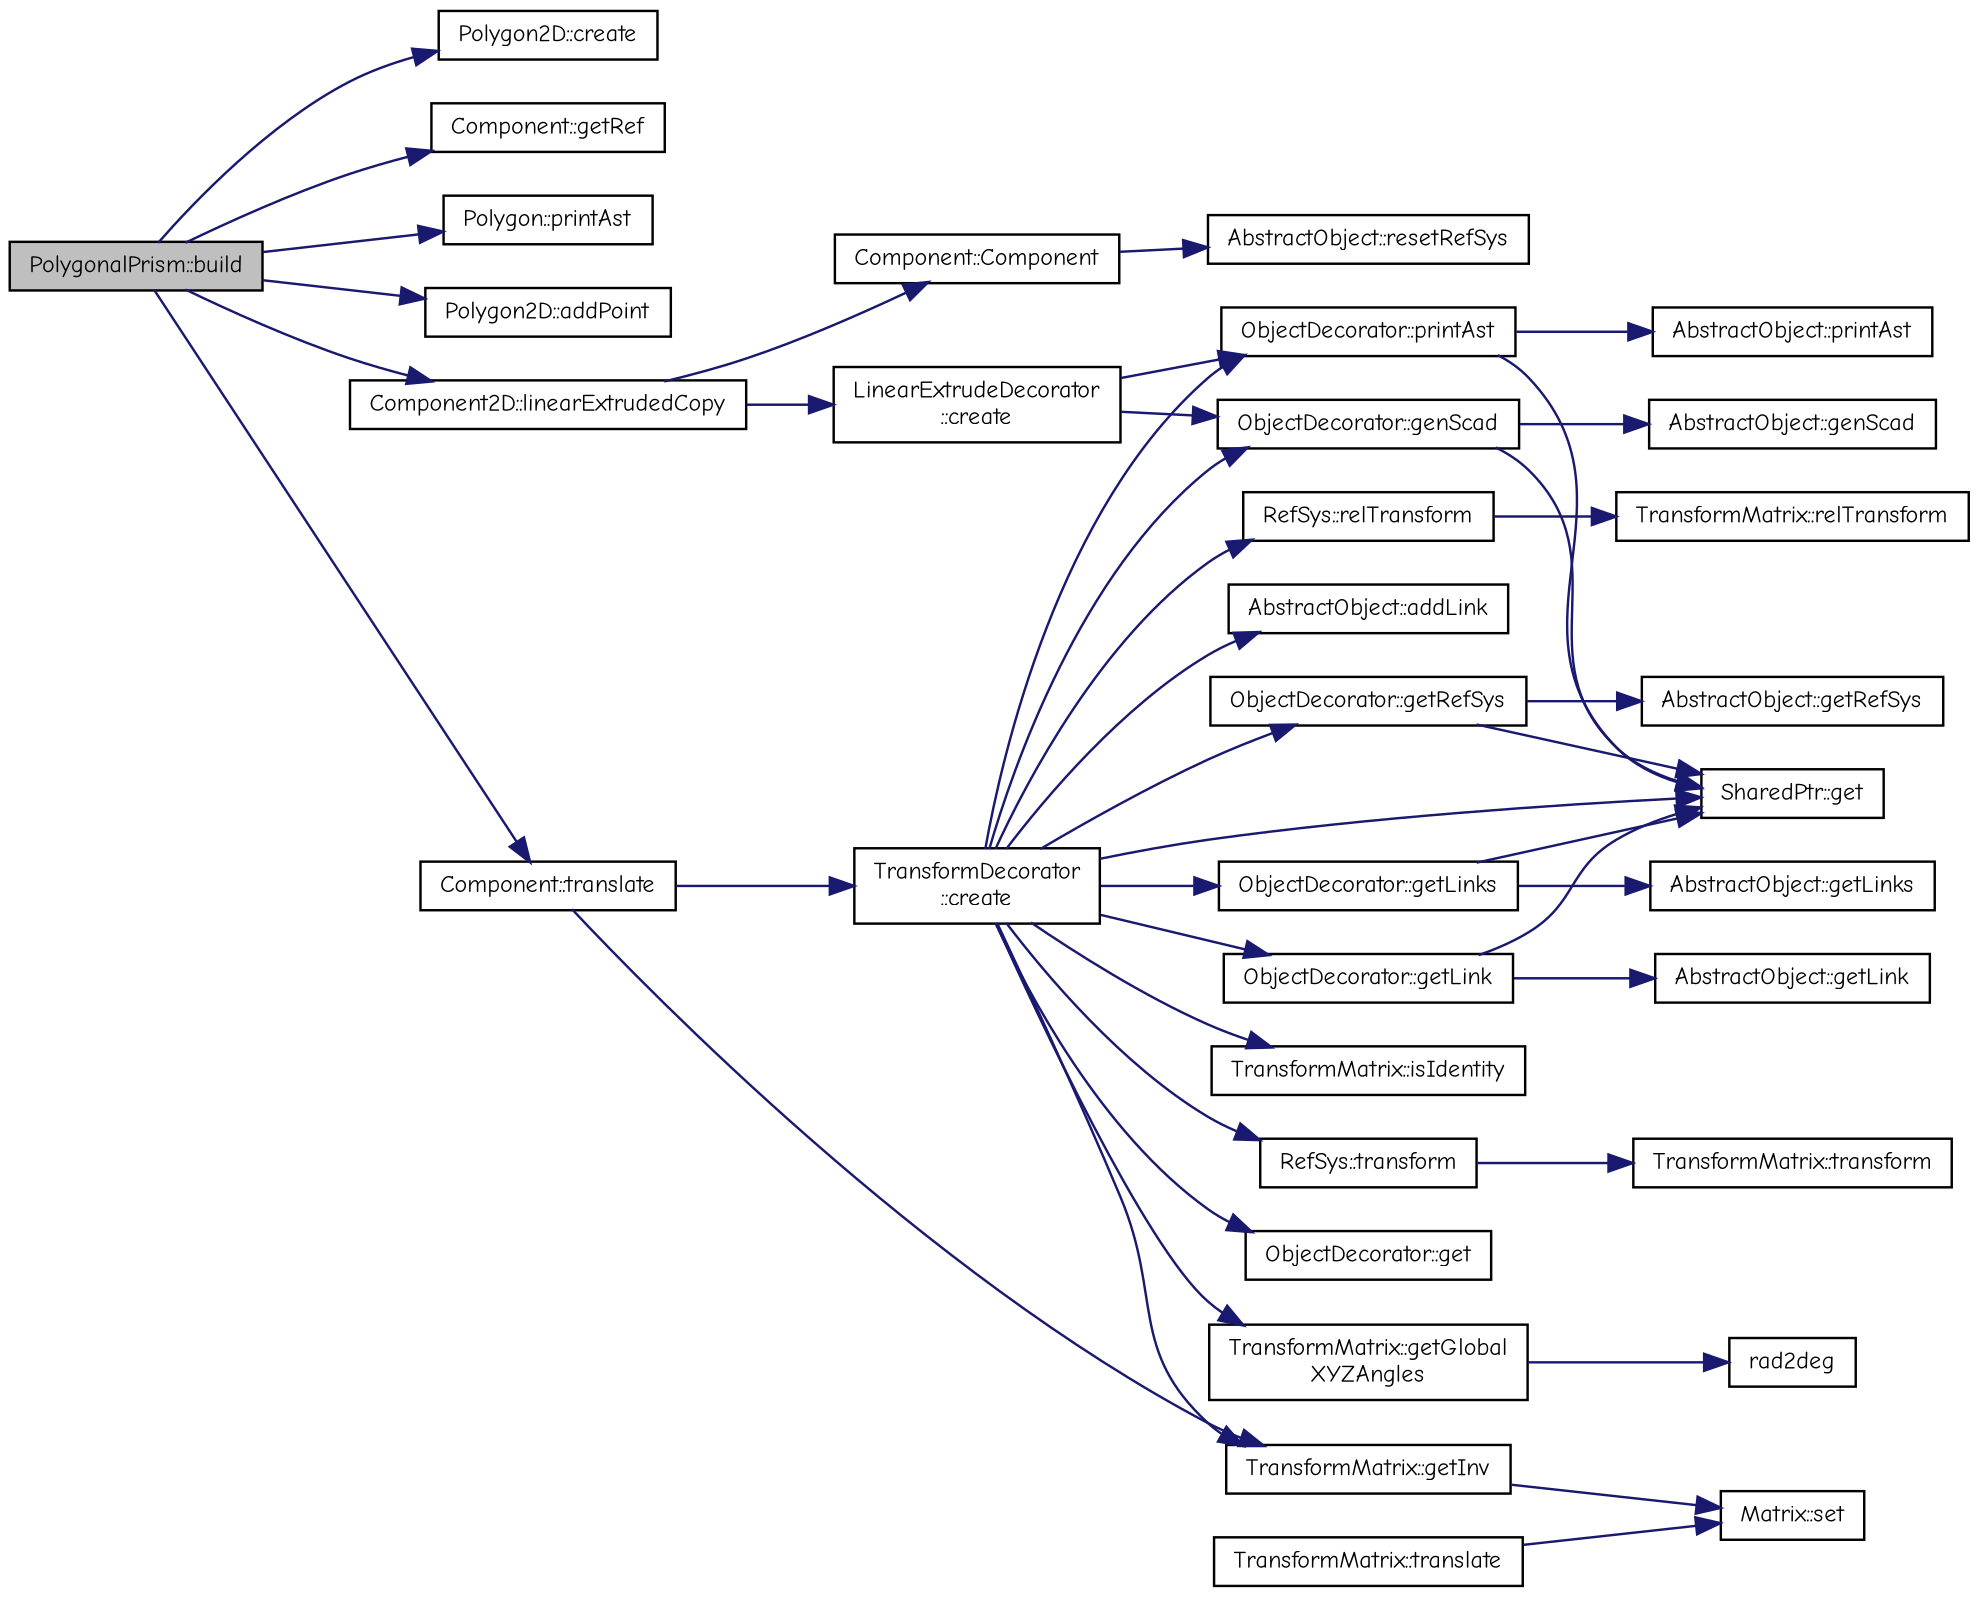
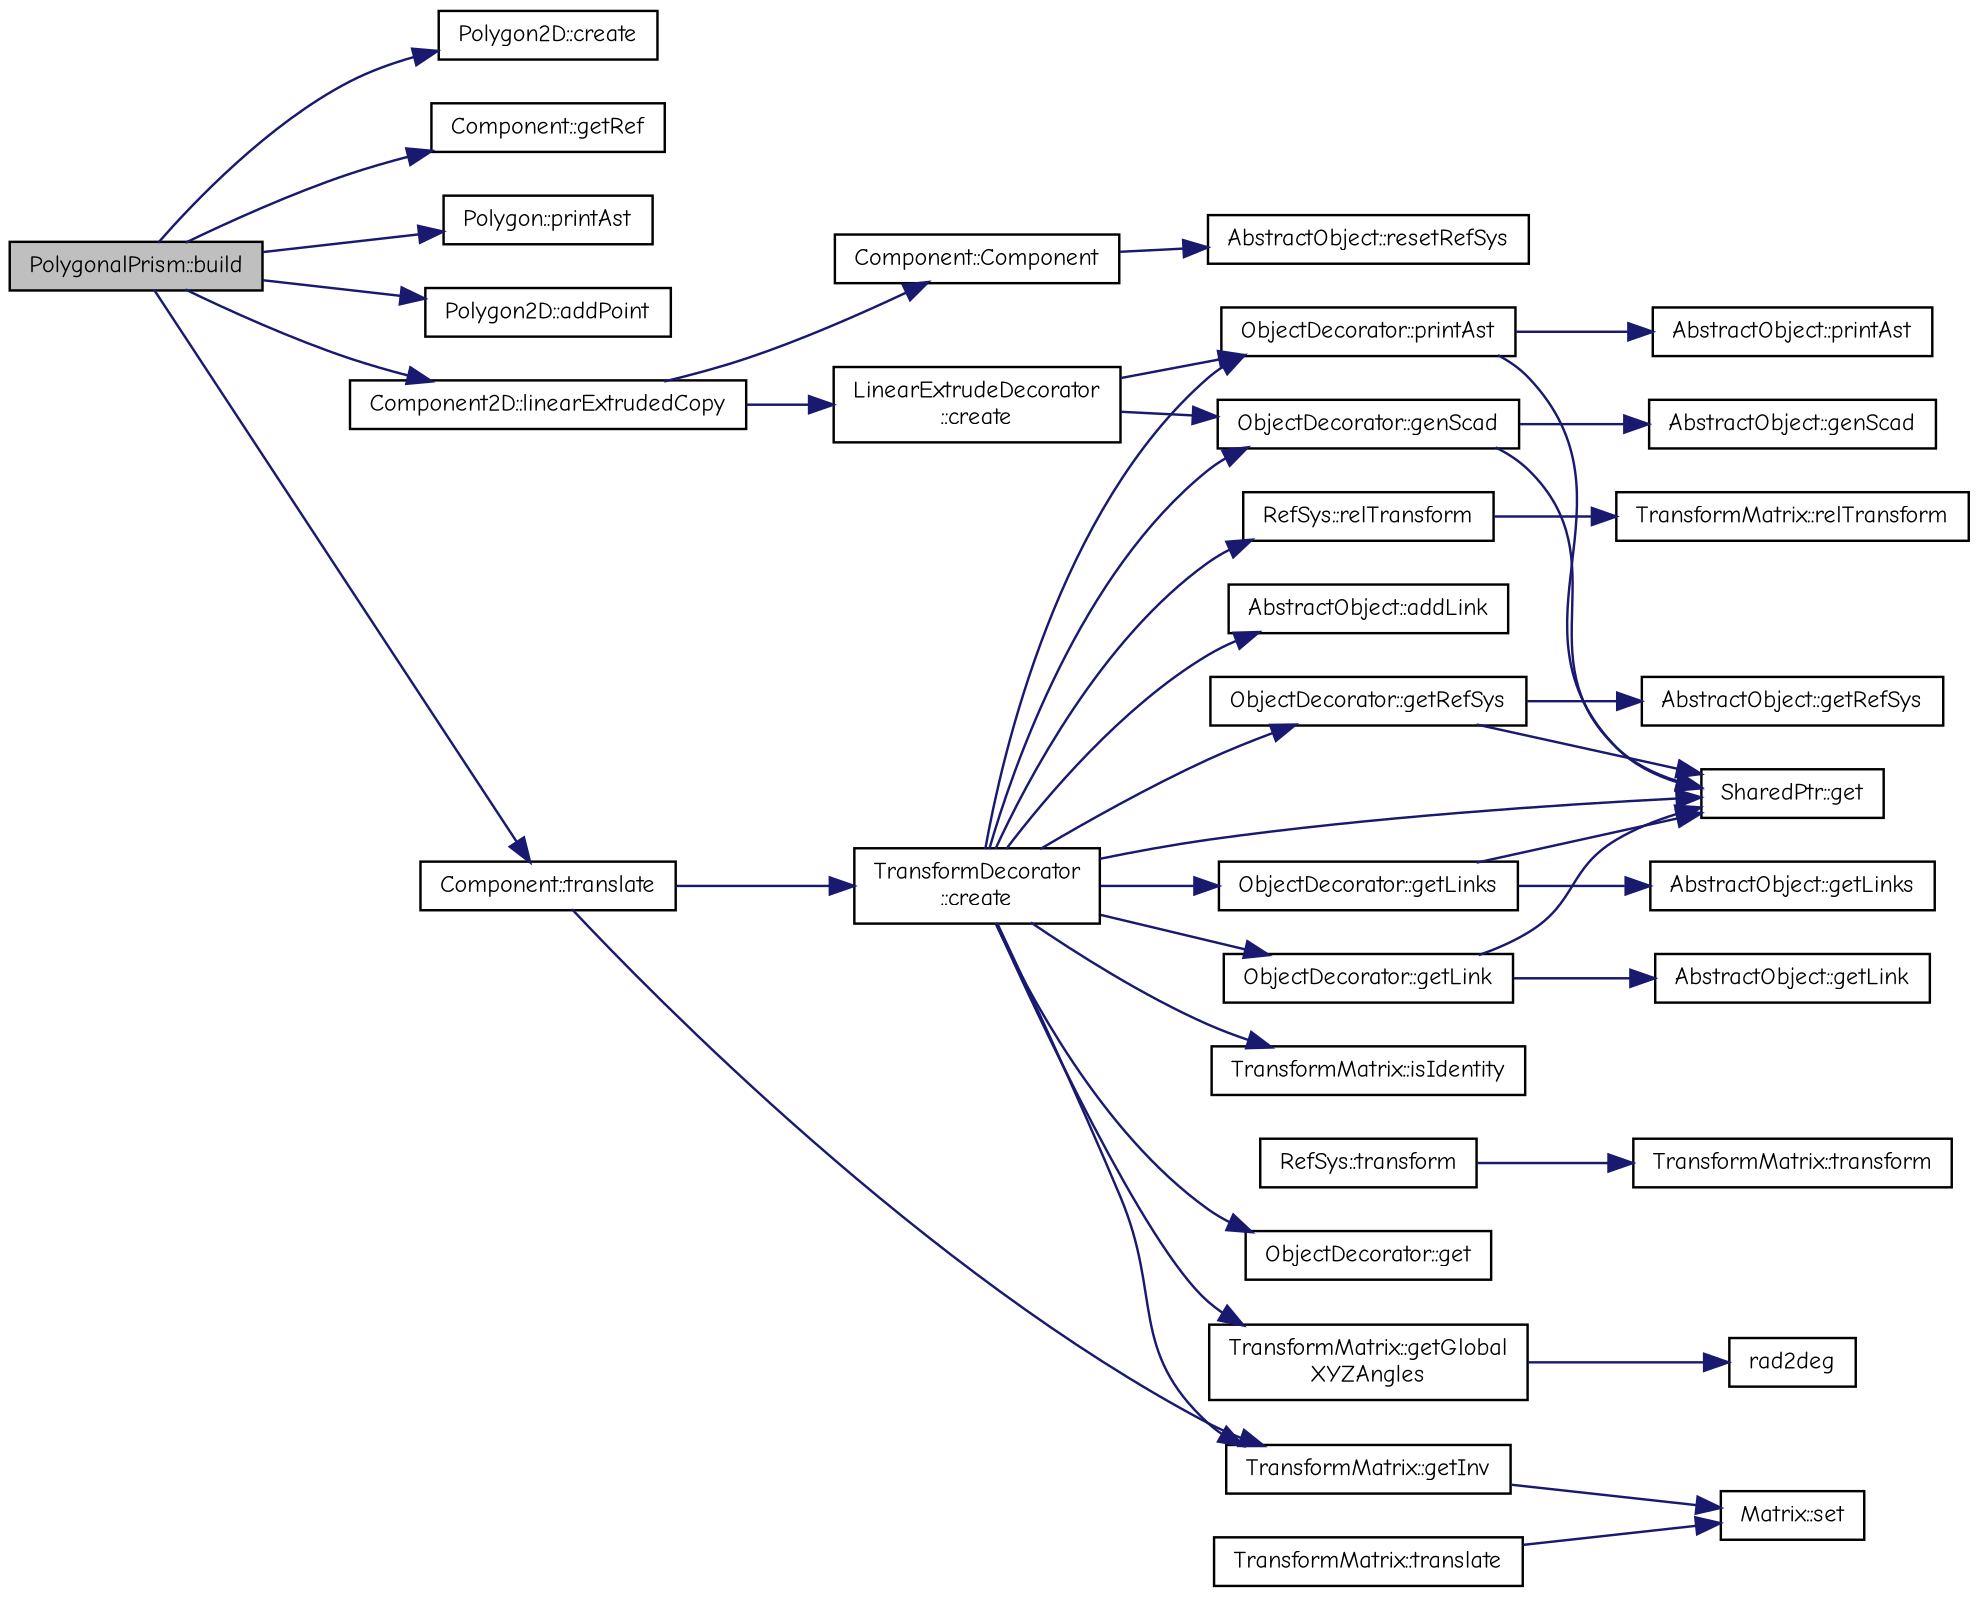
(1110, 1040) -> none
